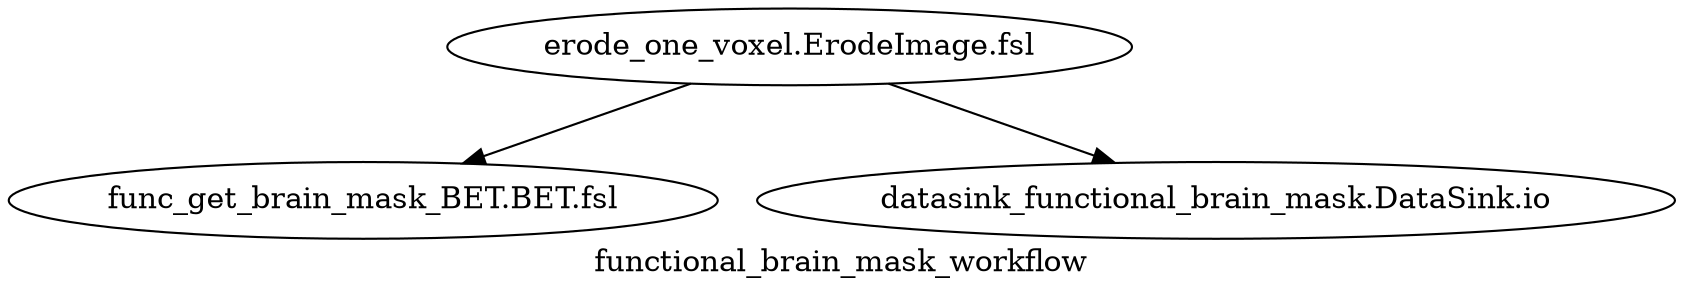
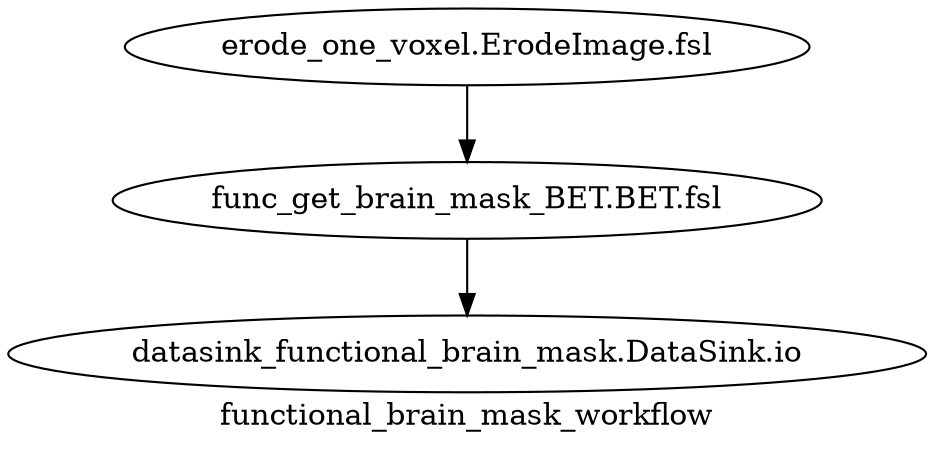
(991, 120) -> (467, 267)
